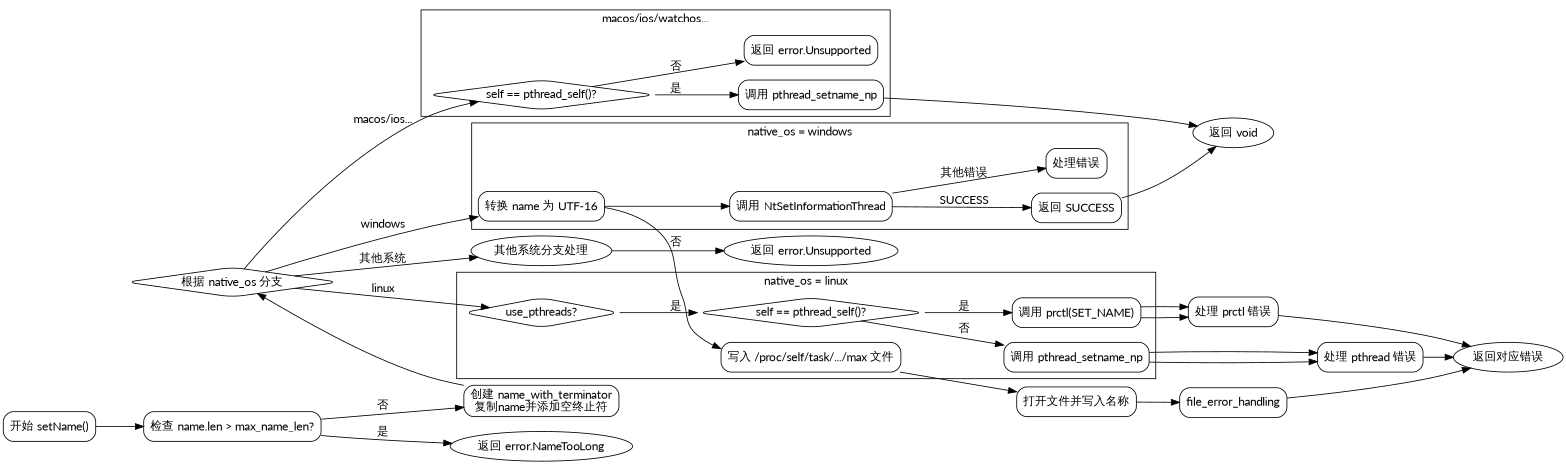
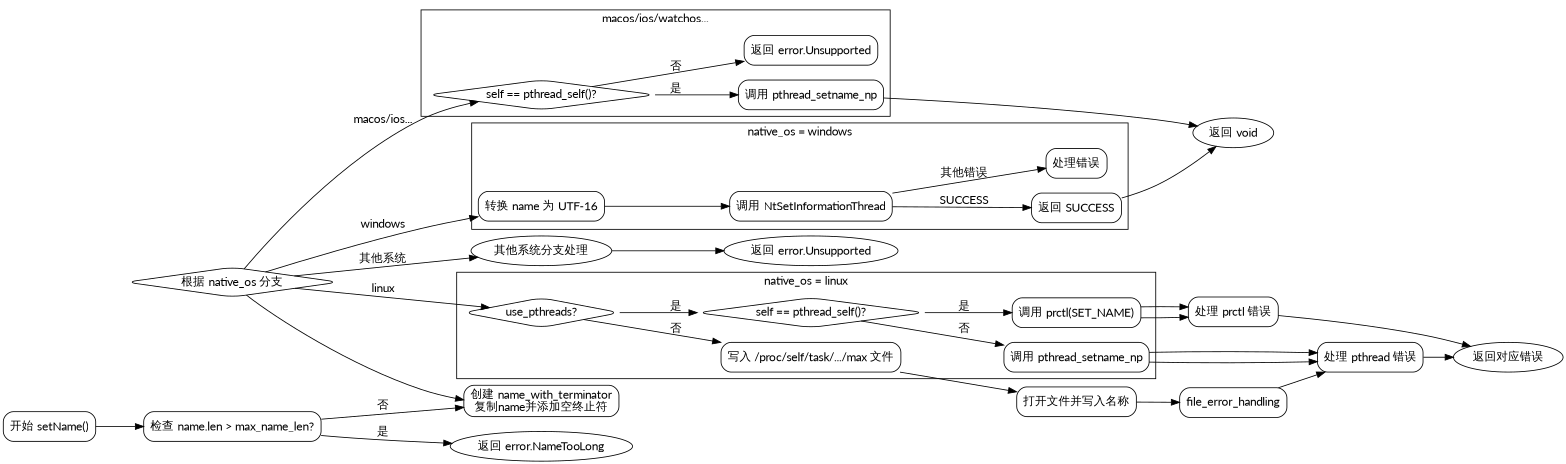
(674, 263) -> (648, 330)
(361, 350) -> (346, 357)
(1375, 387) -> (1298, 381)
